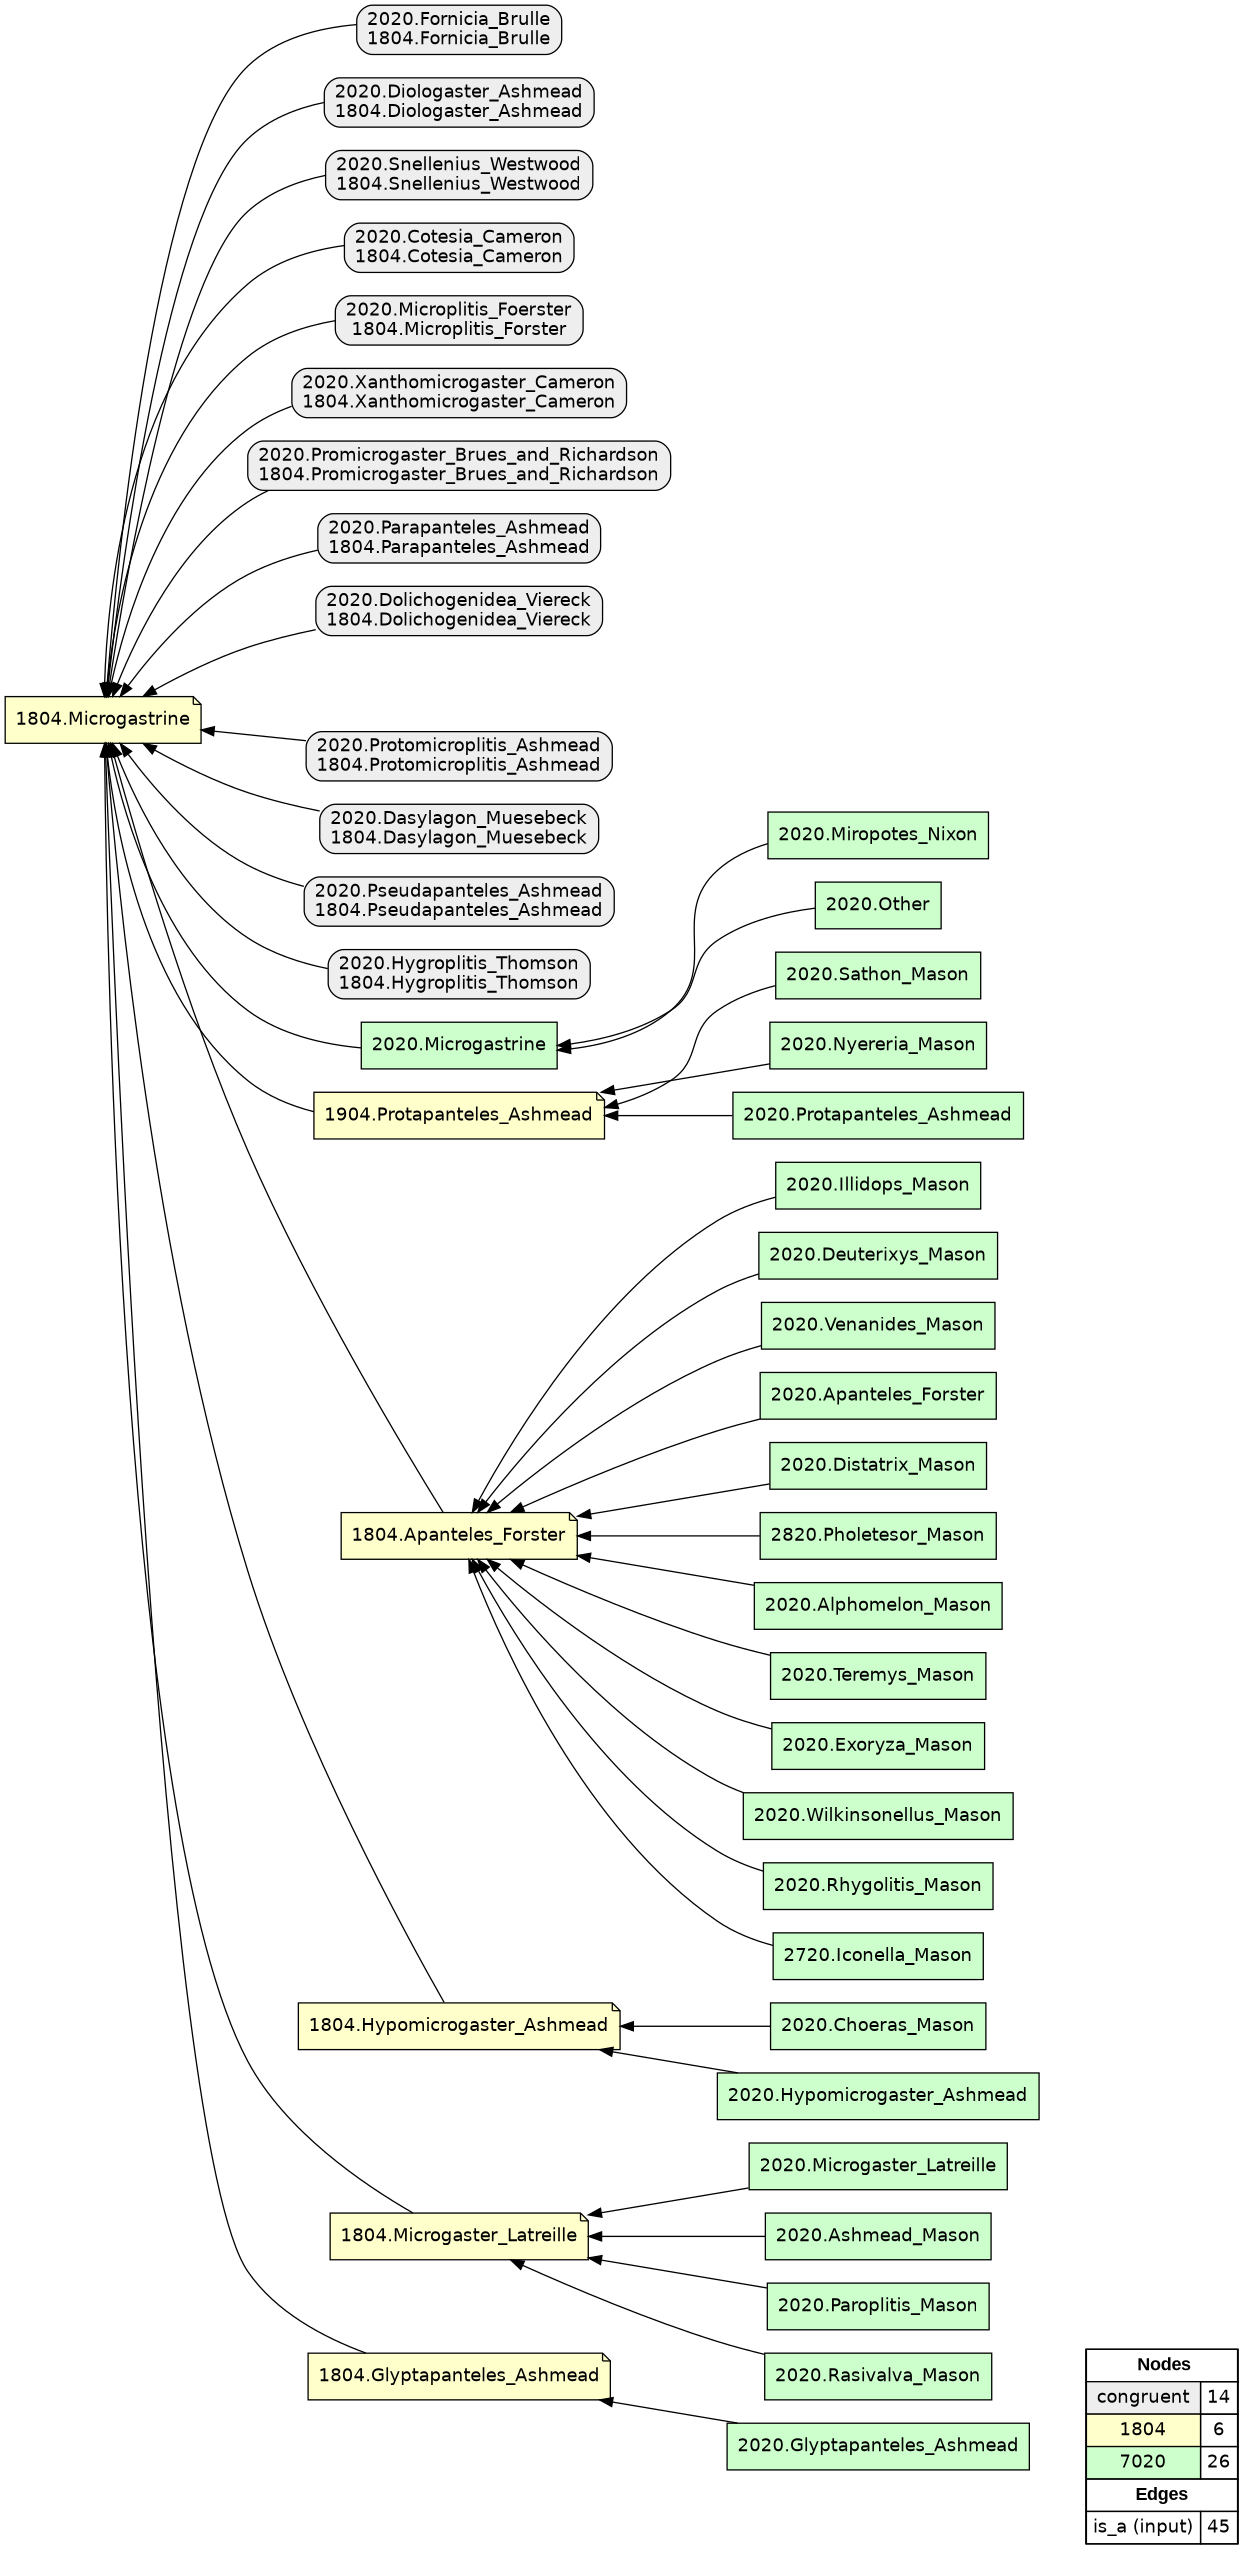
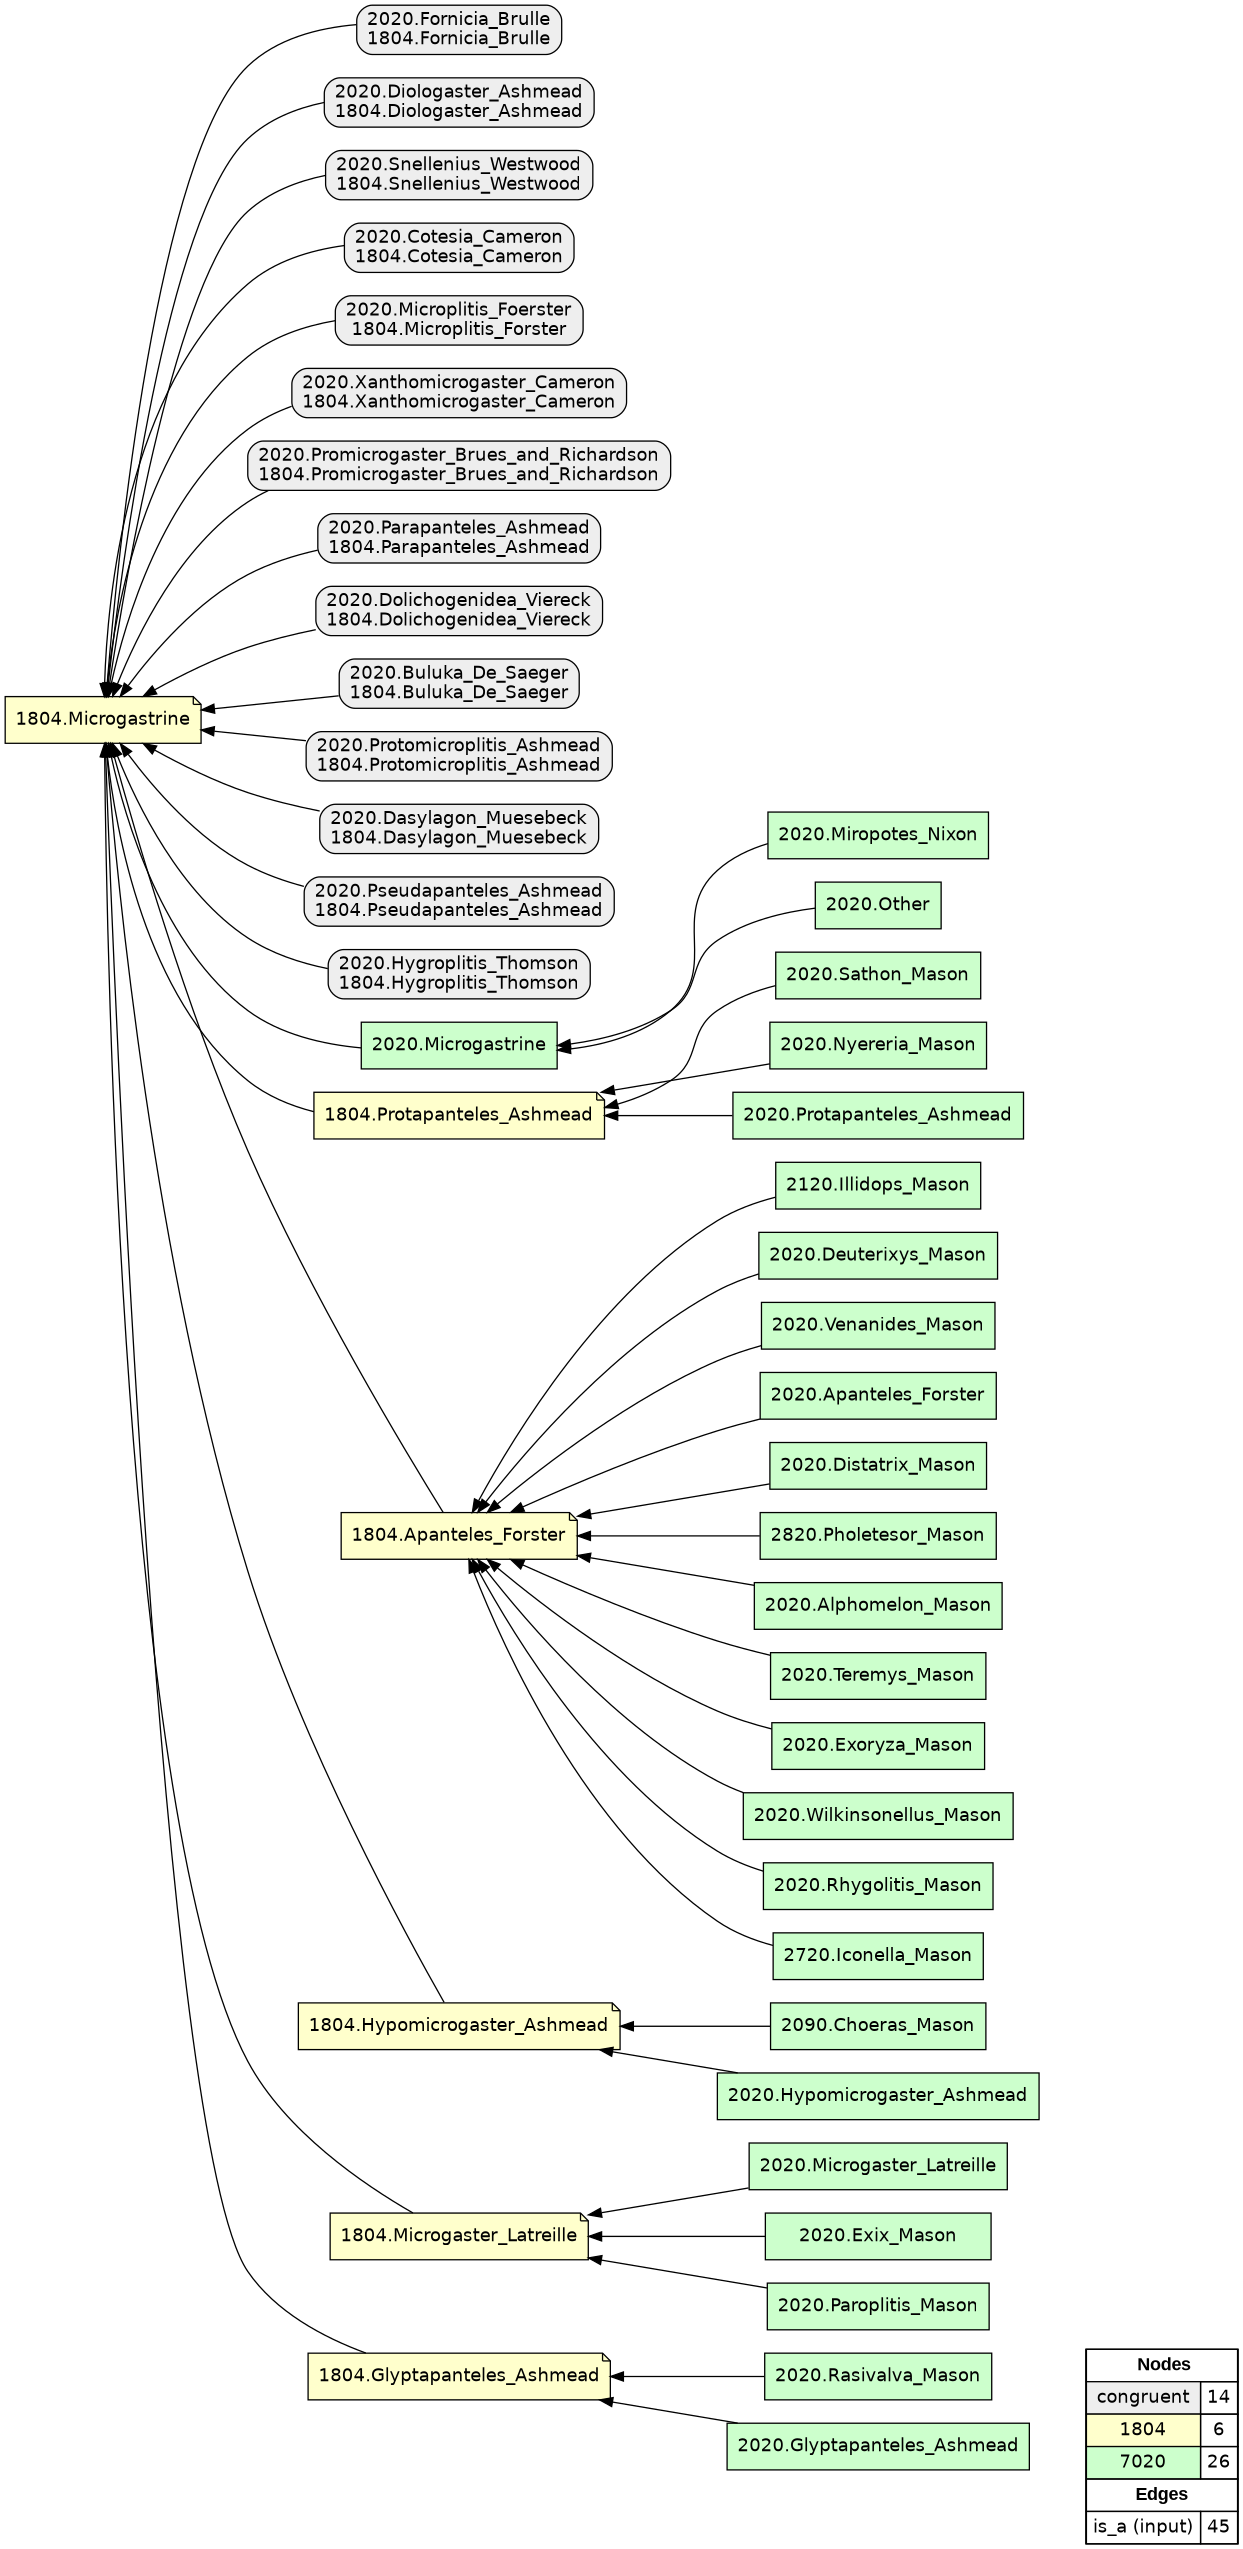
none -> (459, 684)
(459, 1116) -> (459, 1116)
(878, 1186) -> (878, 1186)
(878, 2026) -> (878, 2026)
(878, 2236) -> (878, 2236)
(642, 2315) -> (694, 2377)
